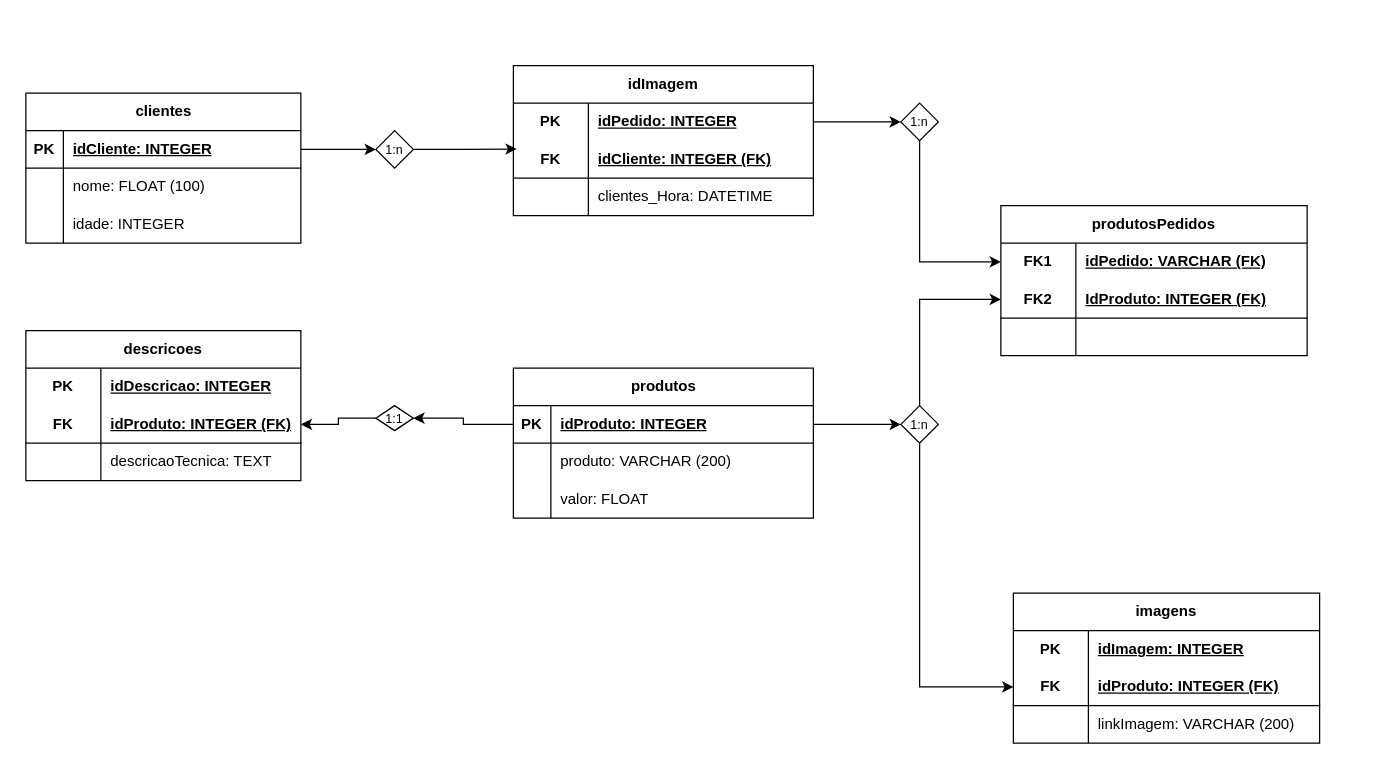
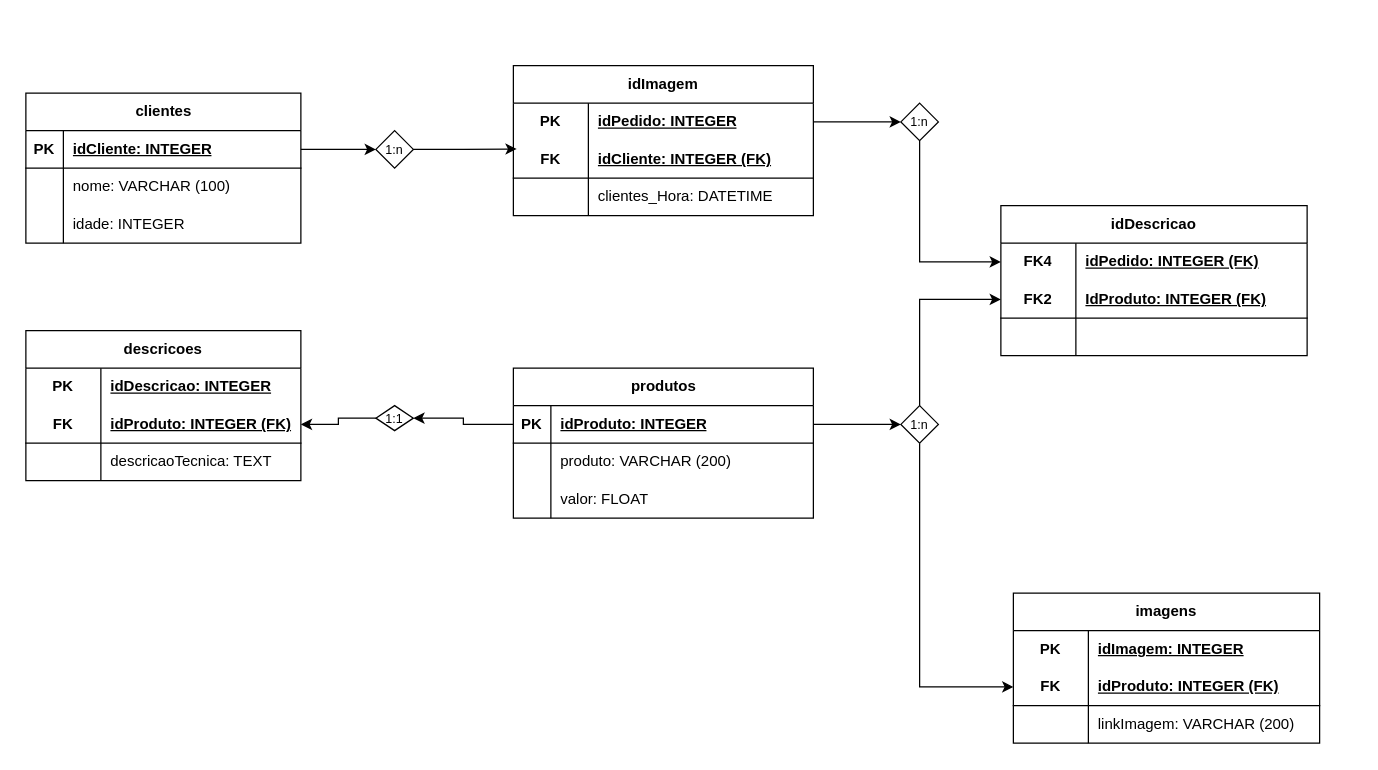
(139, 187) -> (147, 187)
(1154, 224) -> (1154, 224)
(1038, 262) -> (1038, 262)
(1168, 262) -> (1168, 262)
